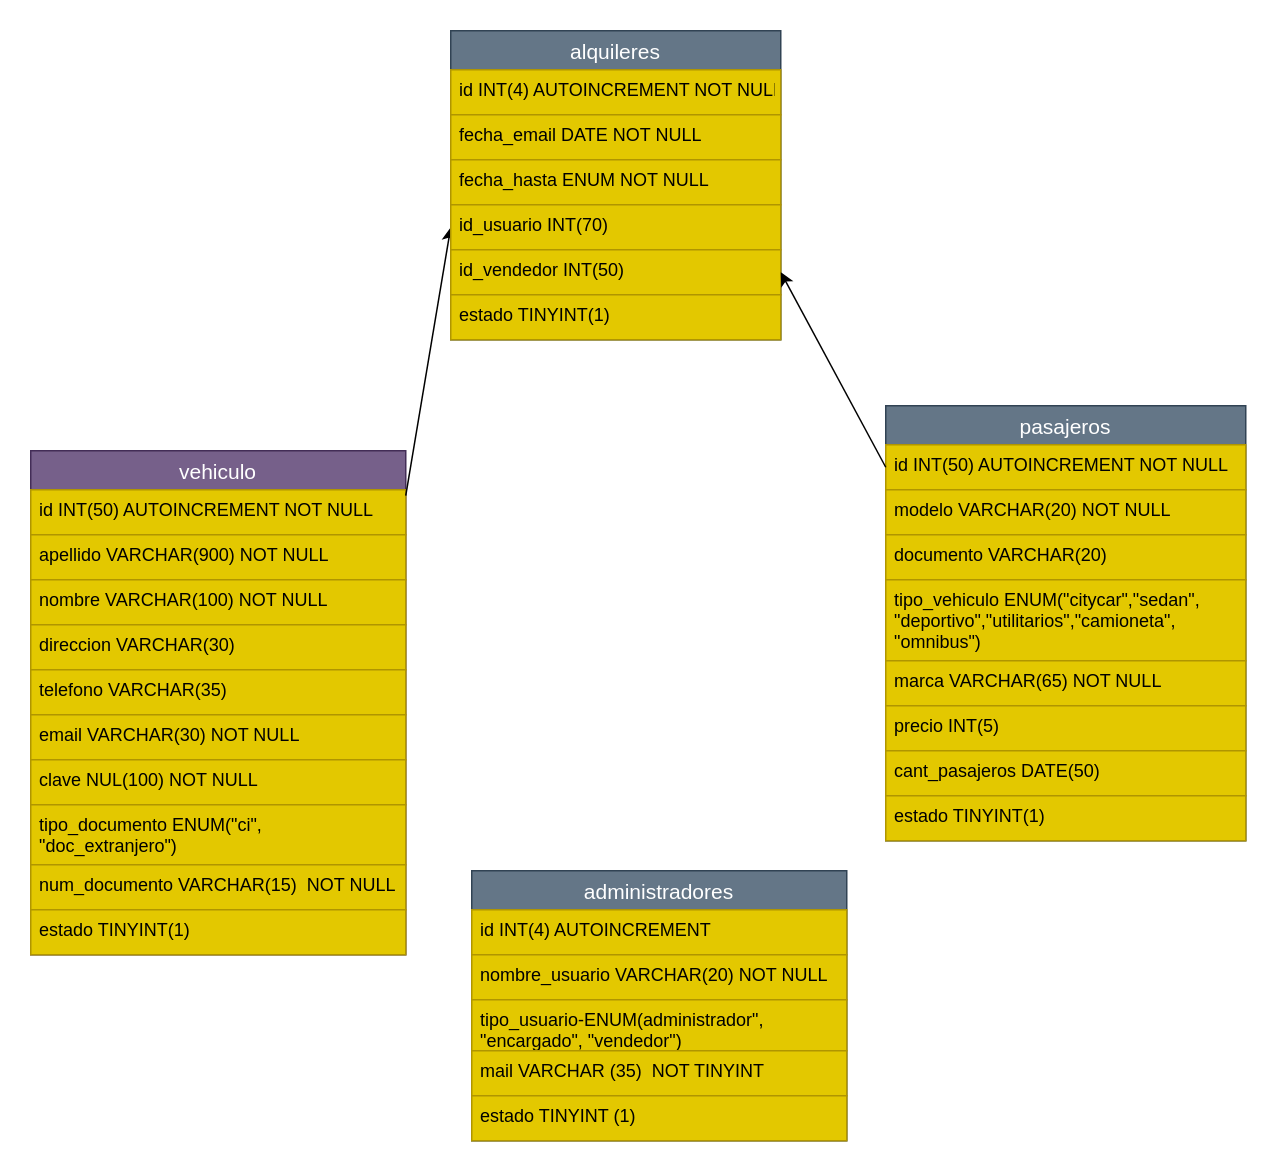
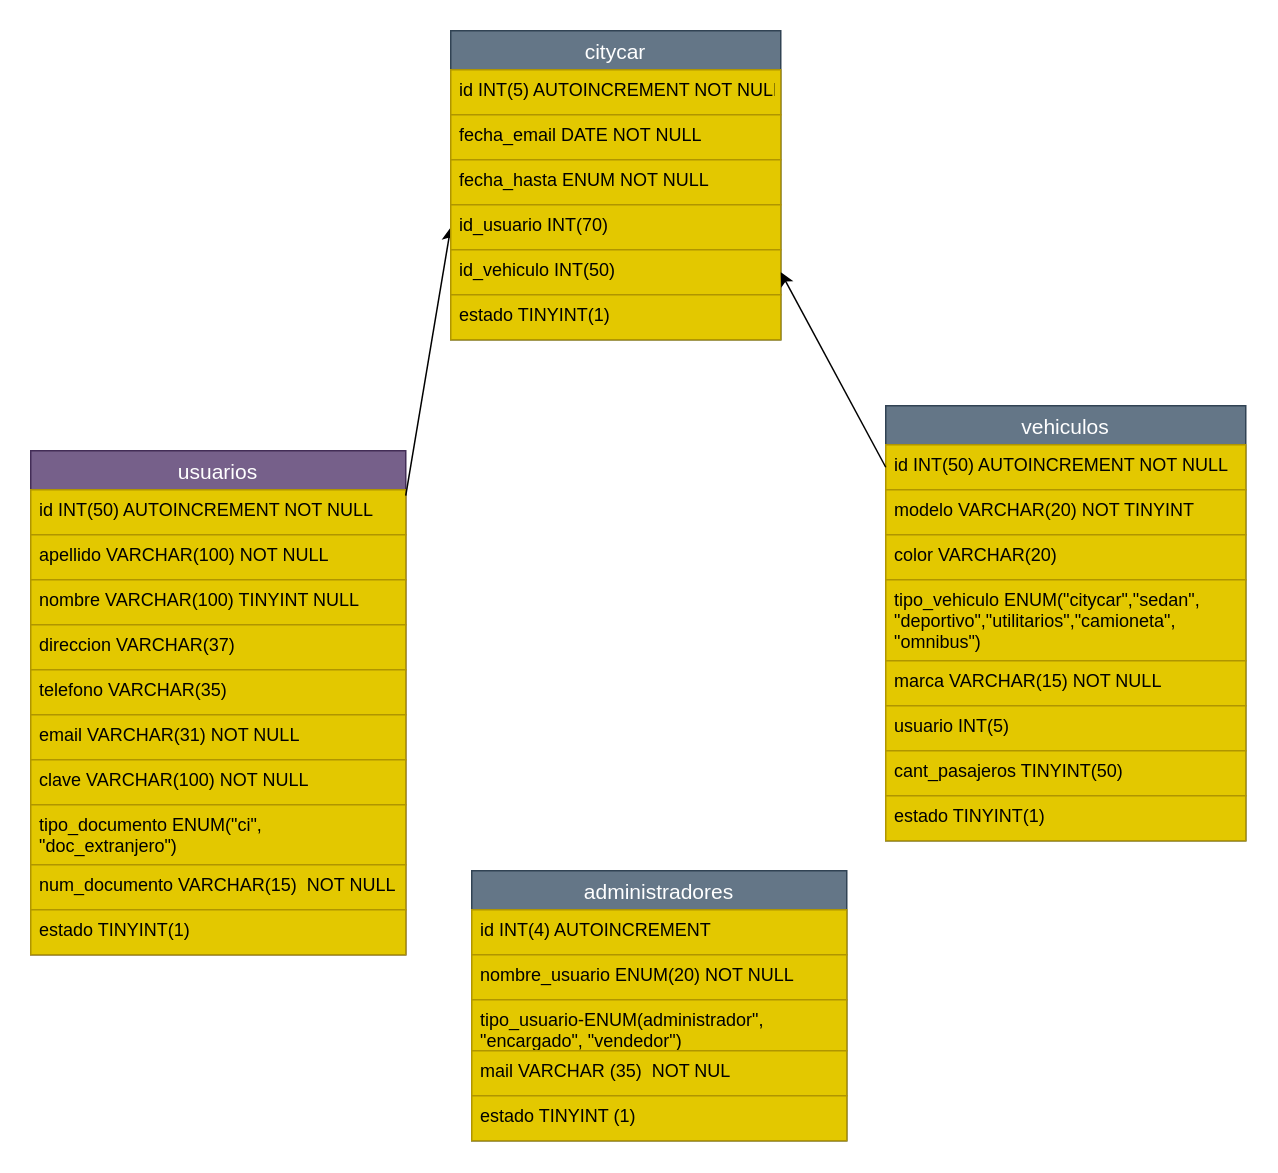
(615, 52) -> (615, 52)
(609, 90) -> (609, 90)
(550, 270) -> (545, 270)
(1065, 427) -> (1065, 427)
(218, 472) -> (218, 472)
(1021, 510) -> (1036, 510)
(176, 555) -> (176, 555)
(998, 555) -> (975, 555)
(173, 600) -> (193, 600)
(138, 645) -> (138, 645)
(1018, 681) -> (1018, 681)
(955, 726) -> (960, 726)
(158, 735) -> (158, 735)
(1008, 771) -> (1023, 771)
(146, 780) -> (166, 780)
(647, 975) -> (632, 975)
(617, 1071) -> (597, 1071)
